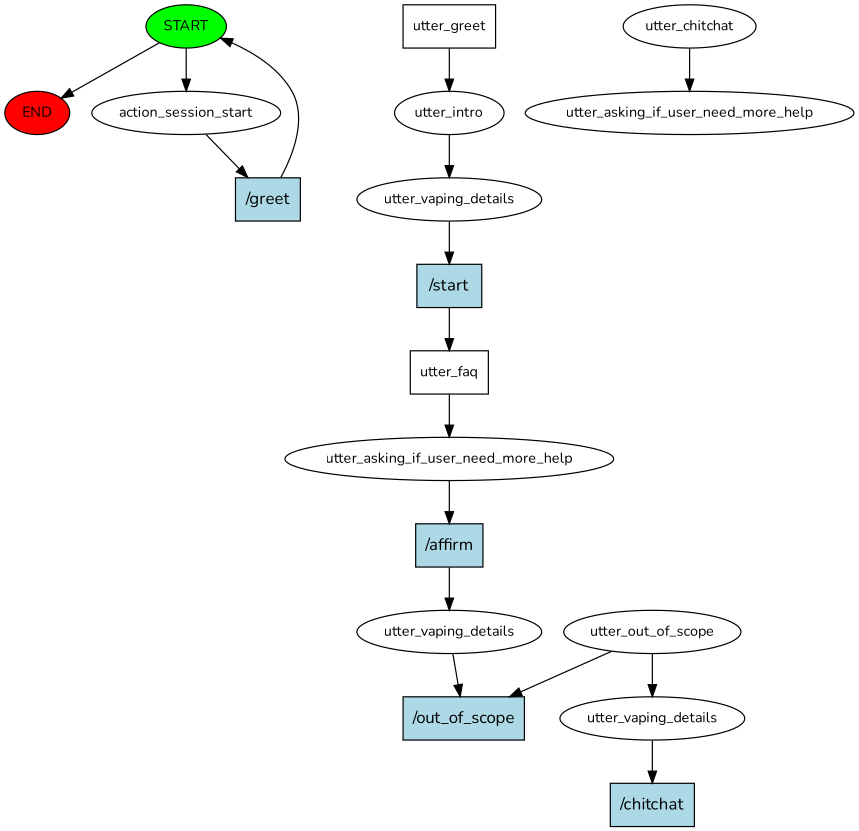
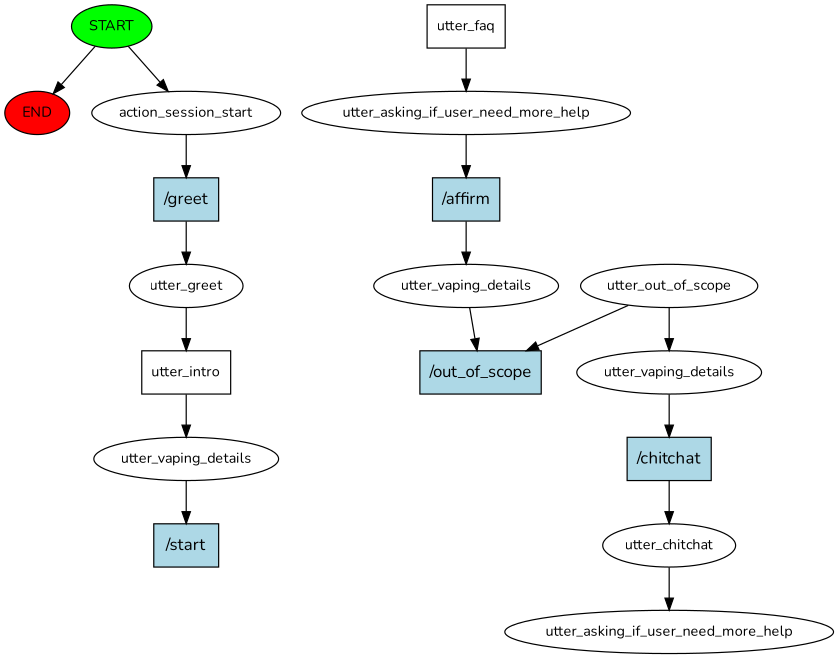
(449, 26) -> (186, 286)
(294, 97) -> (186, 237)
(449, 113) -> (186, 372)
(449, 323) -> none
none -> (669, 496)
